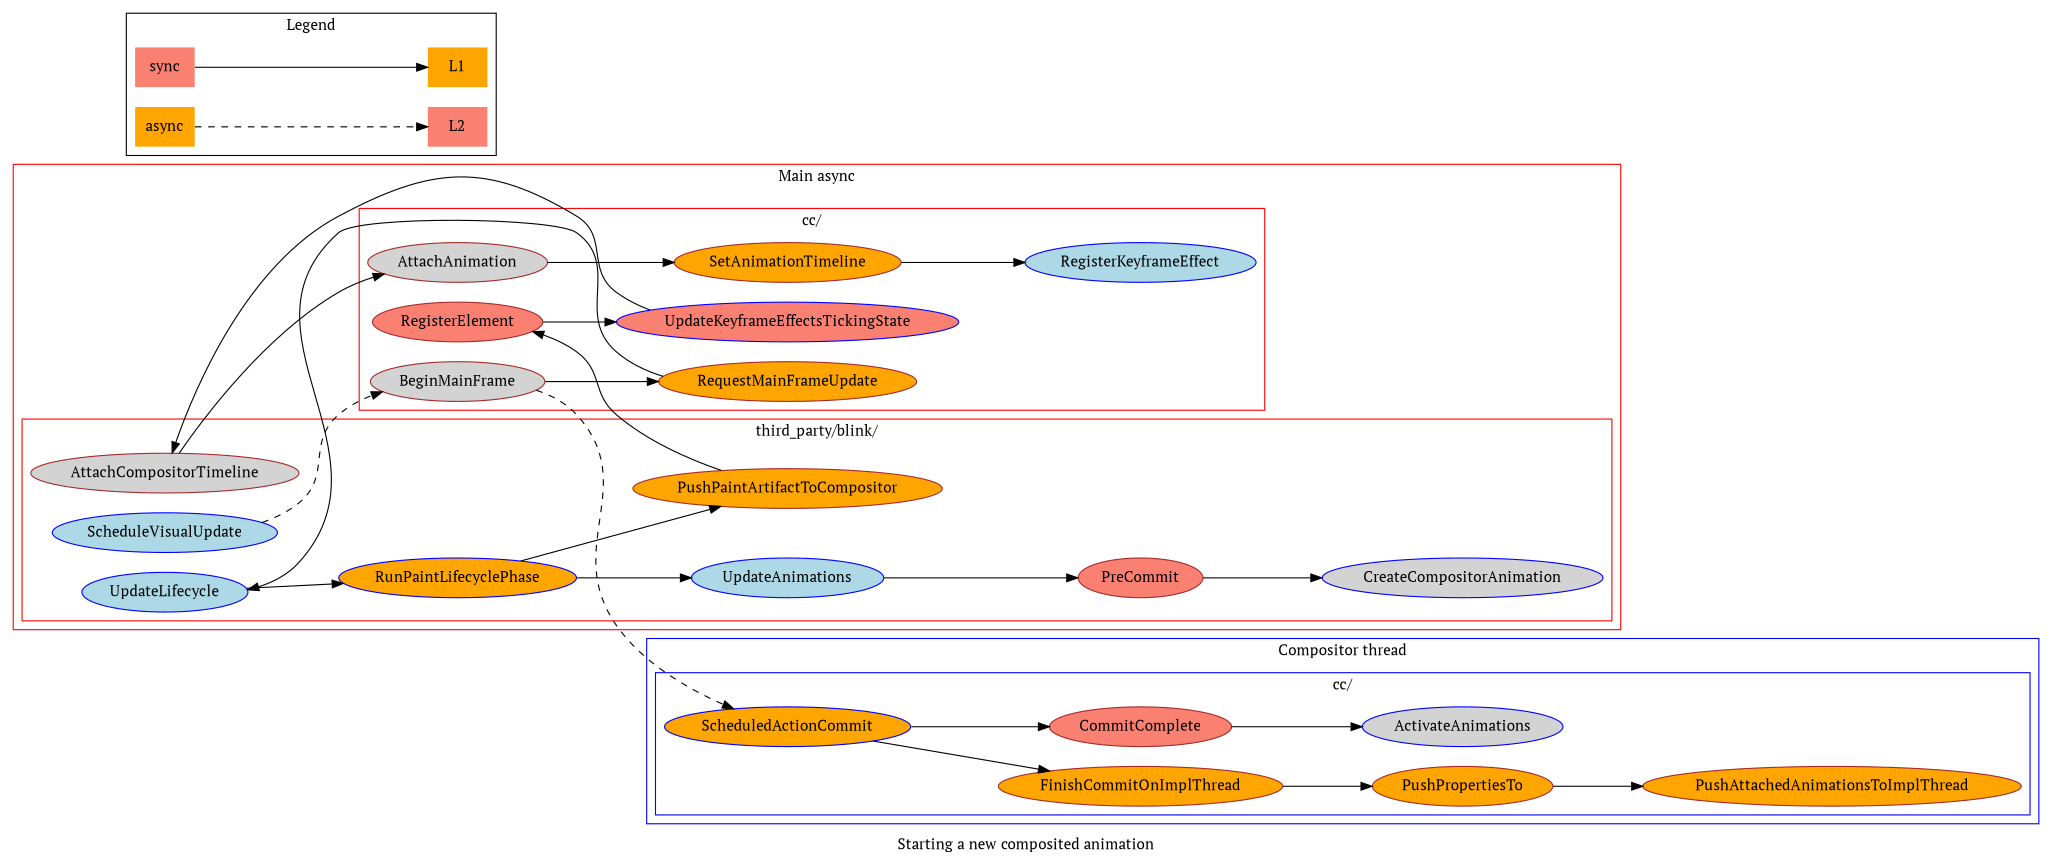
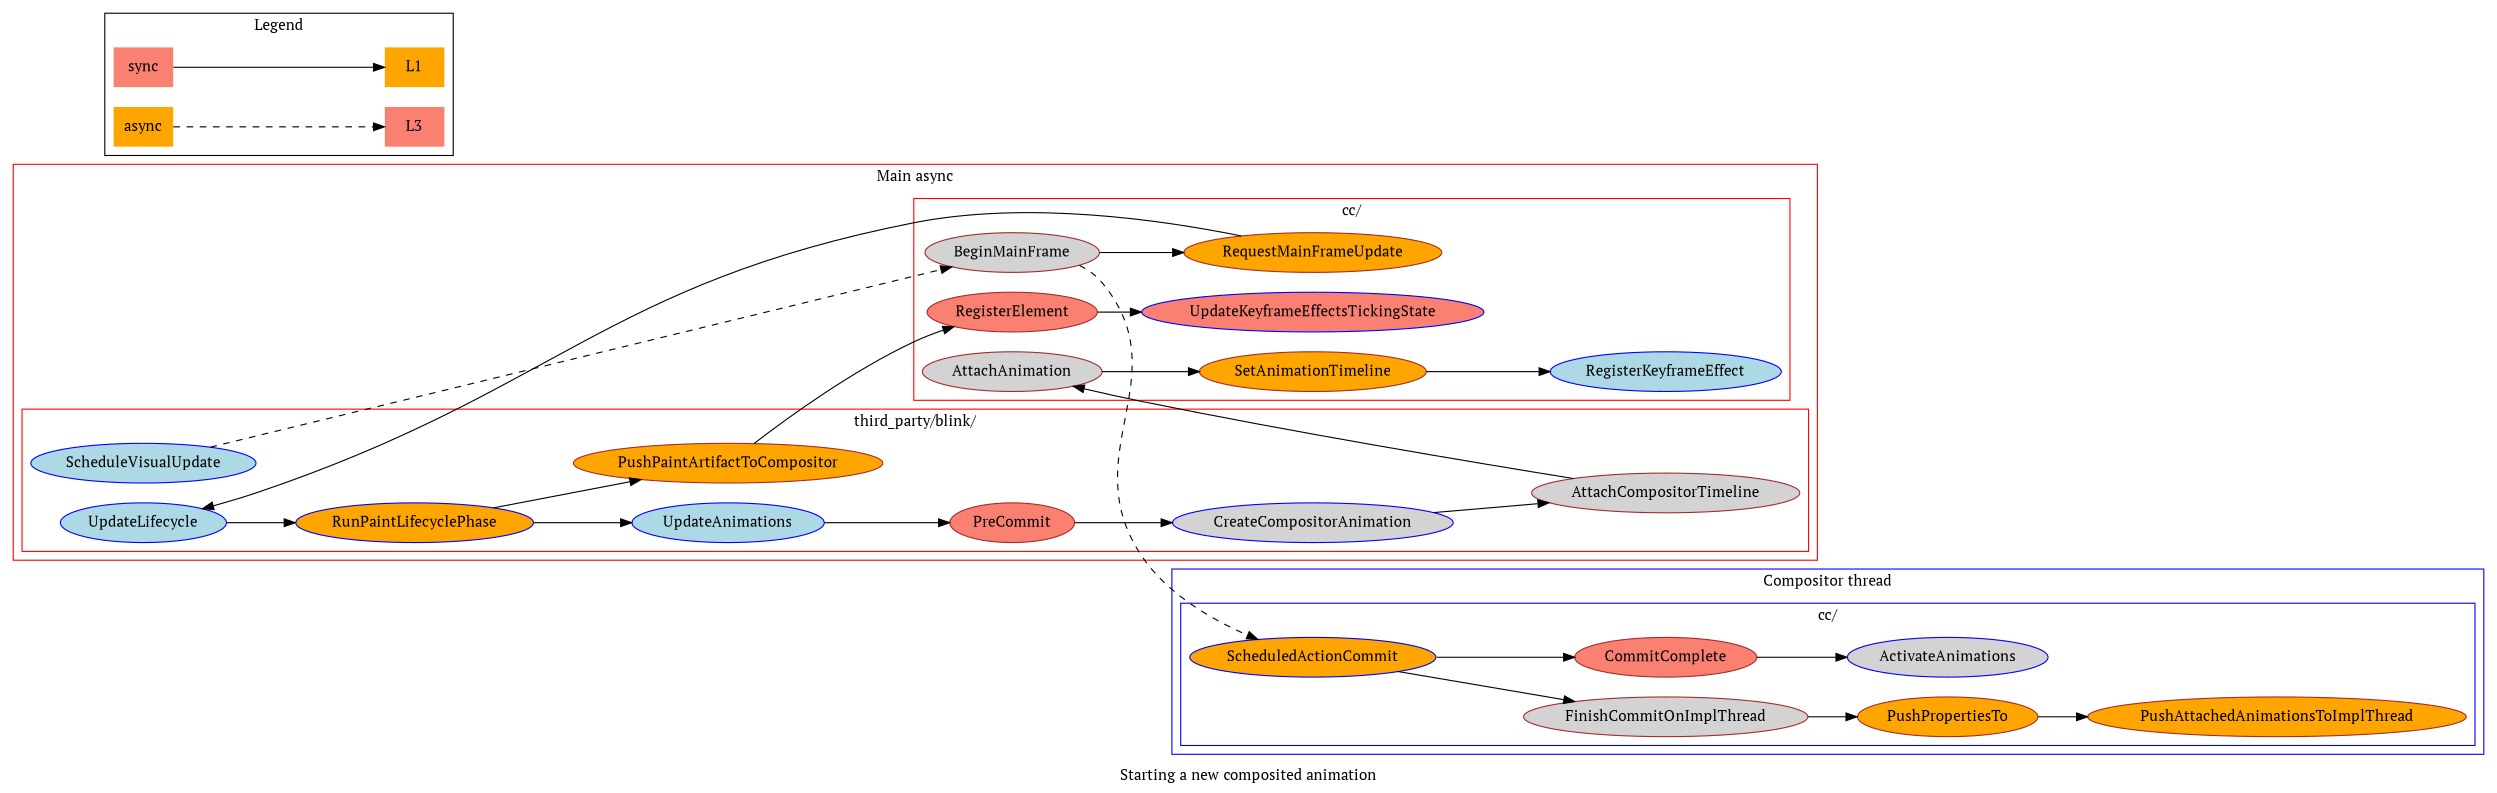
(458, 127) -> (415, 127)
(382, 196) -> (1486, 508)
(1140, 786) -> (1666, 717)
